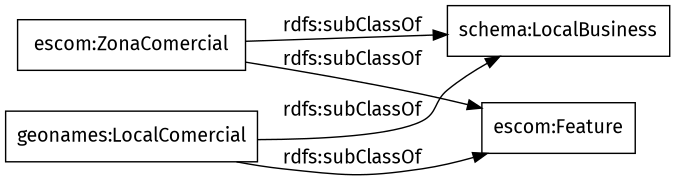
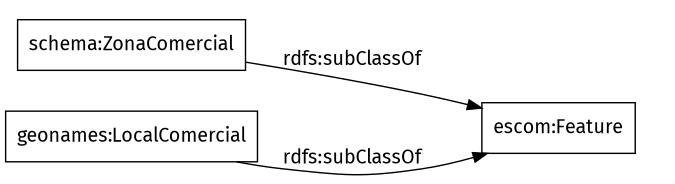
(559, 31) -> none
(132, 45) -> (132, 45)
